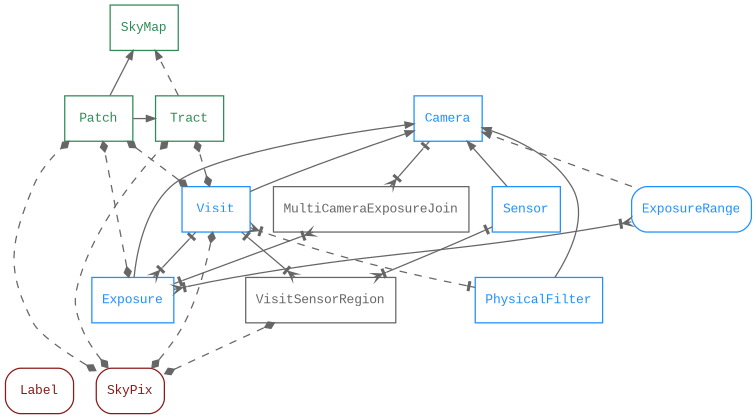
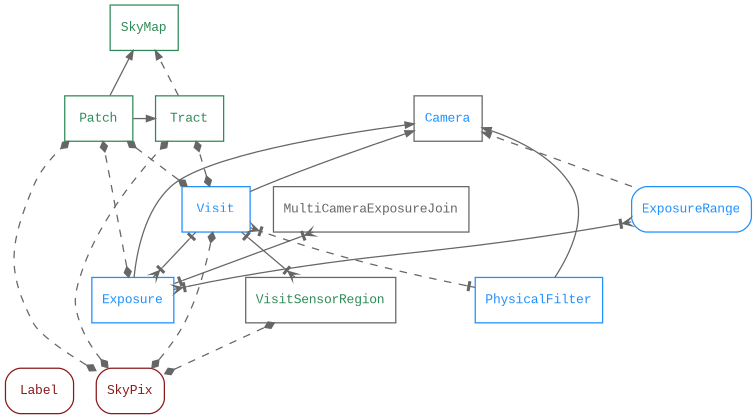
(448, 119) -> (448, 119)
(411, 162) -> none
(526, 209) -> none
(321, 300) -> (321, 300)
